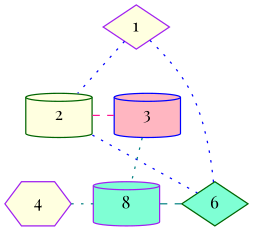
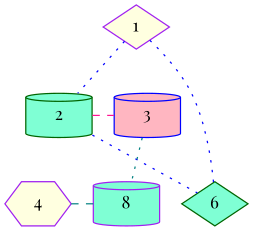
(59, 115) -> (59, 115)
(82, 204) -> (82, 204)
(171, 204) -> none
